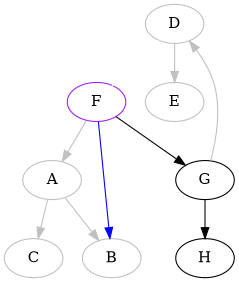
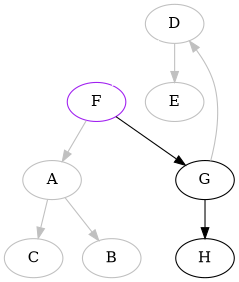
(104, 174) -> none
